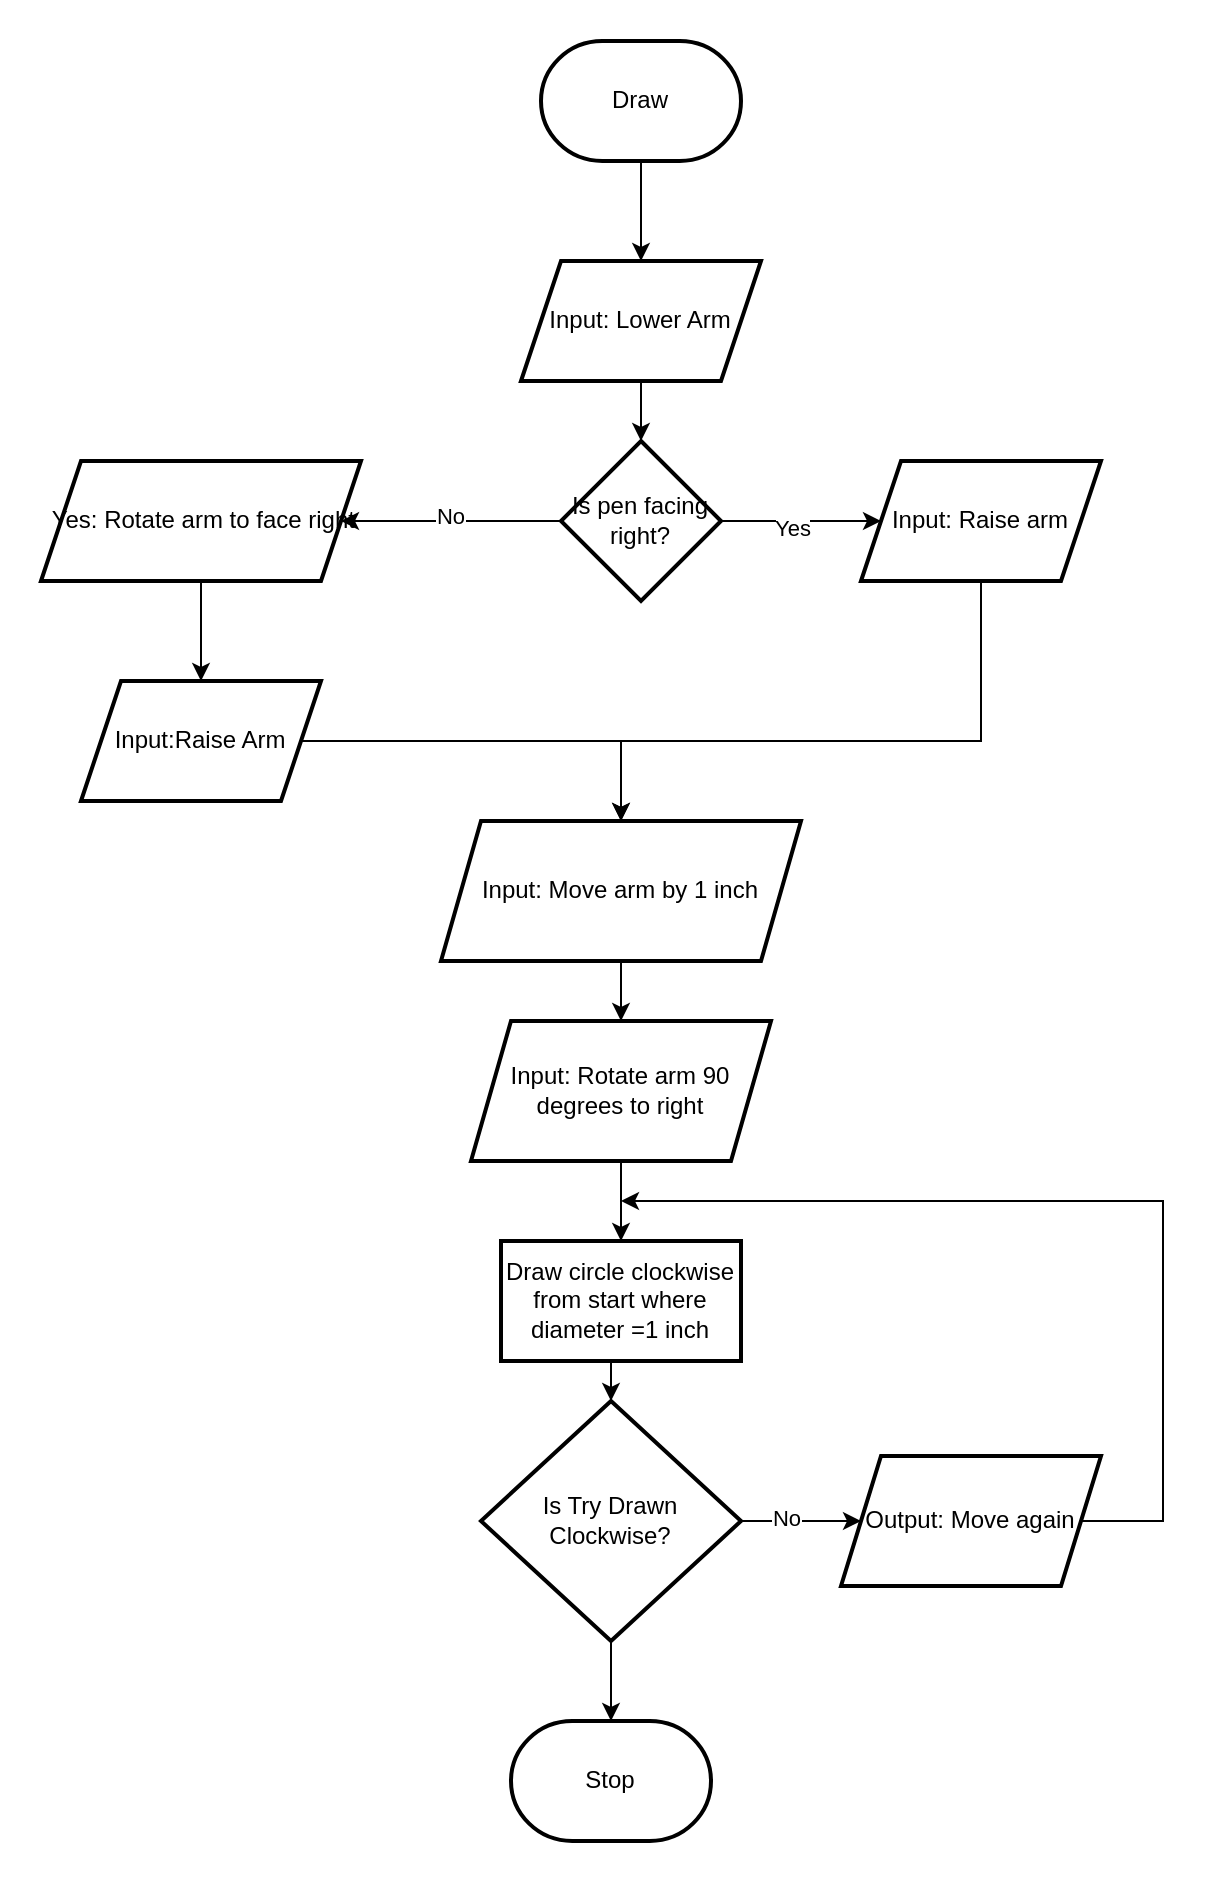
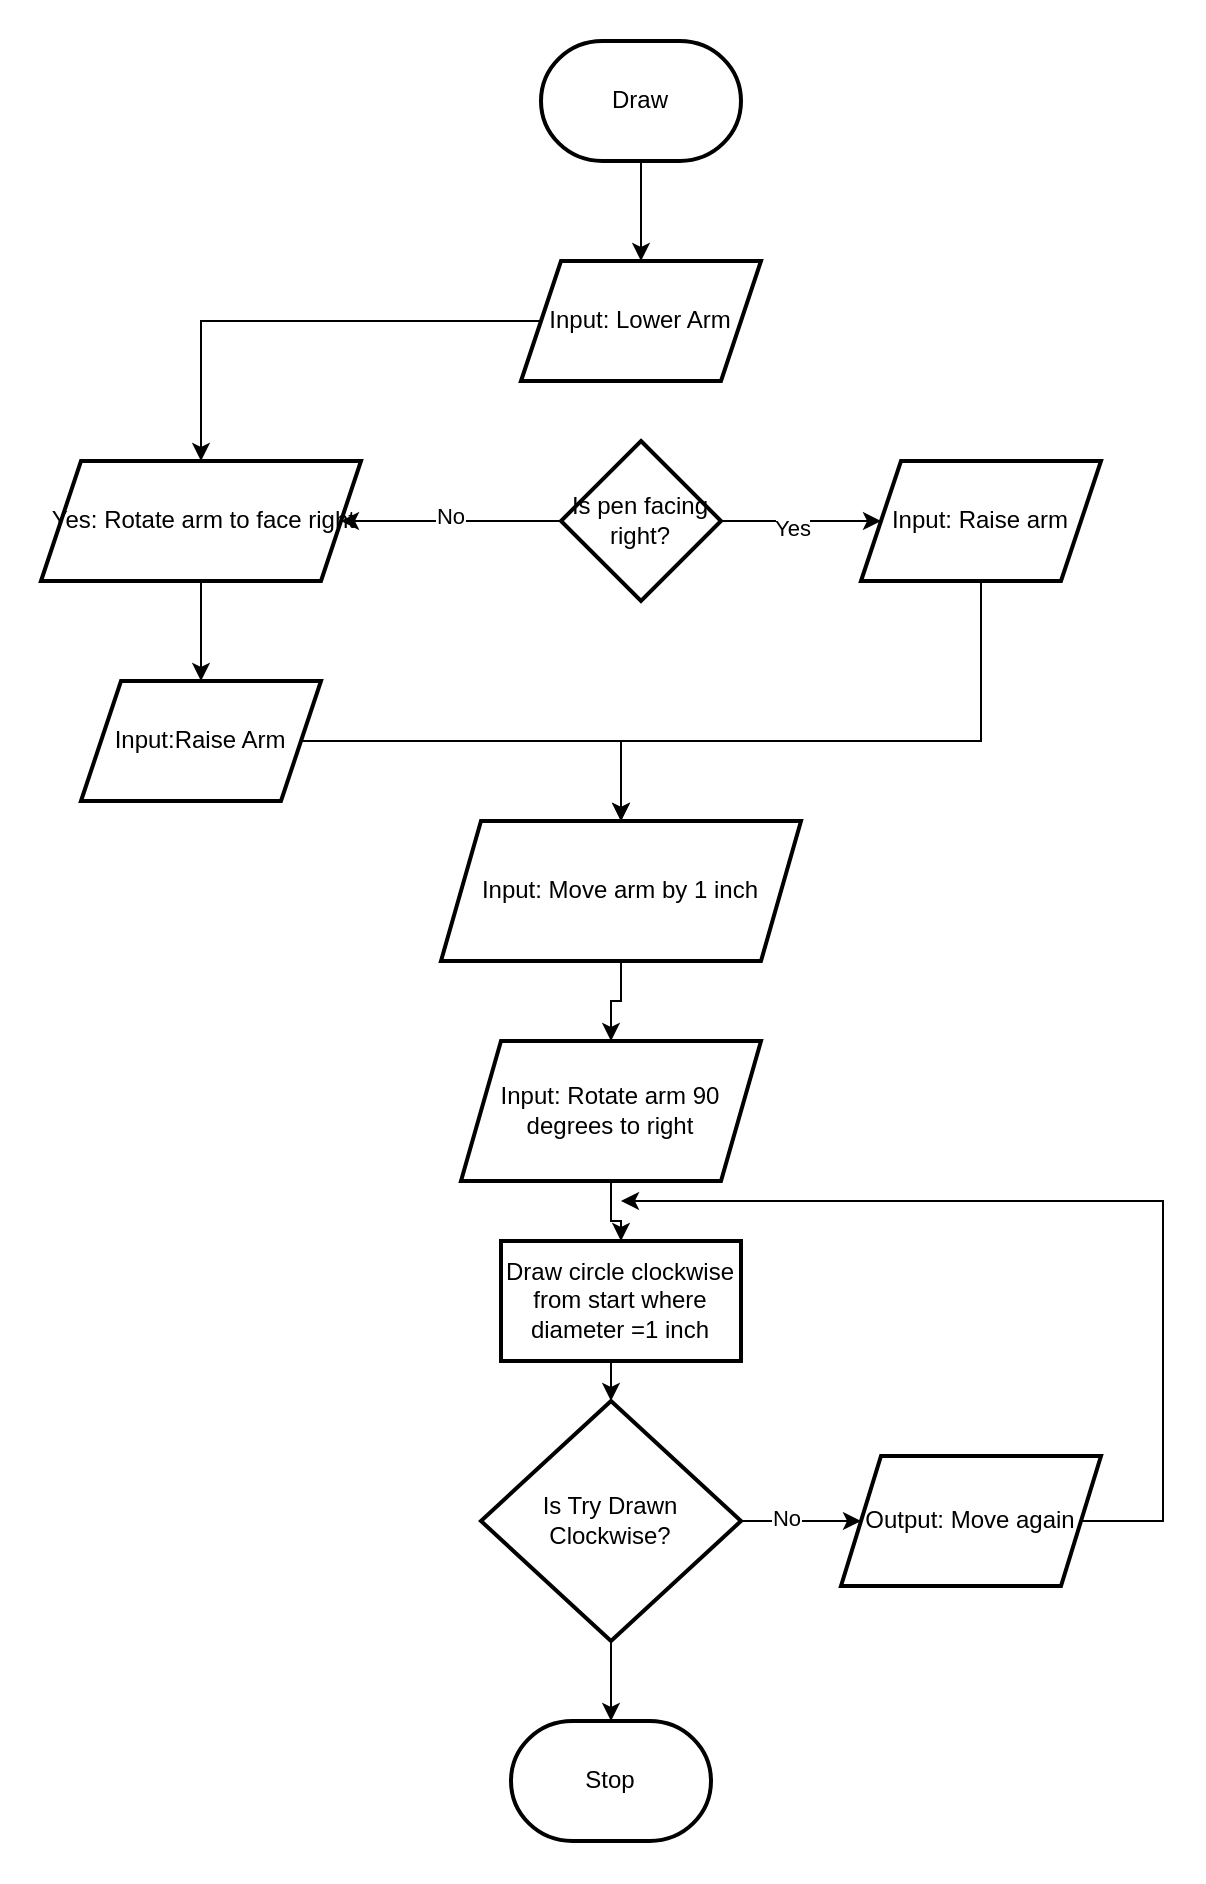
(641, 418) -> (307, 321)
(621, 1091) -> (611, 1111)
